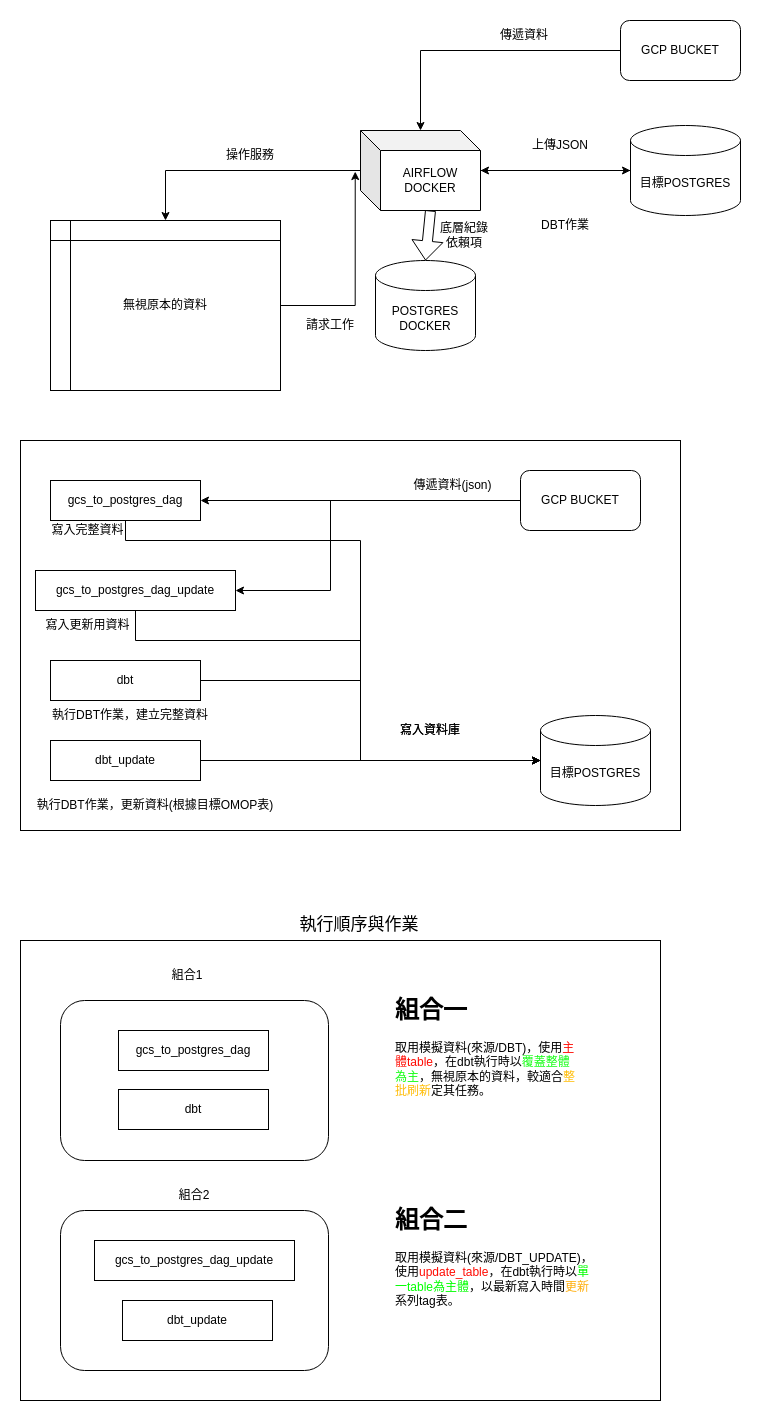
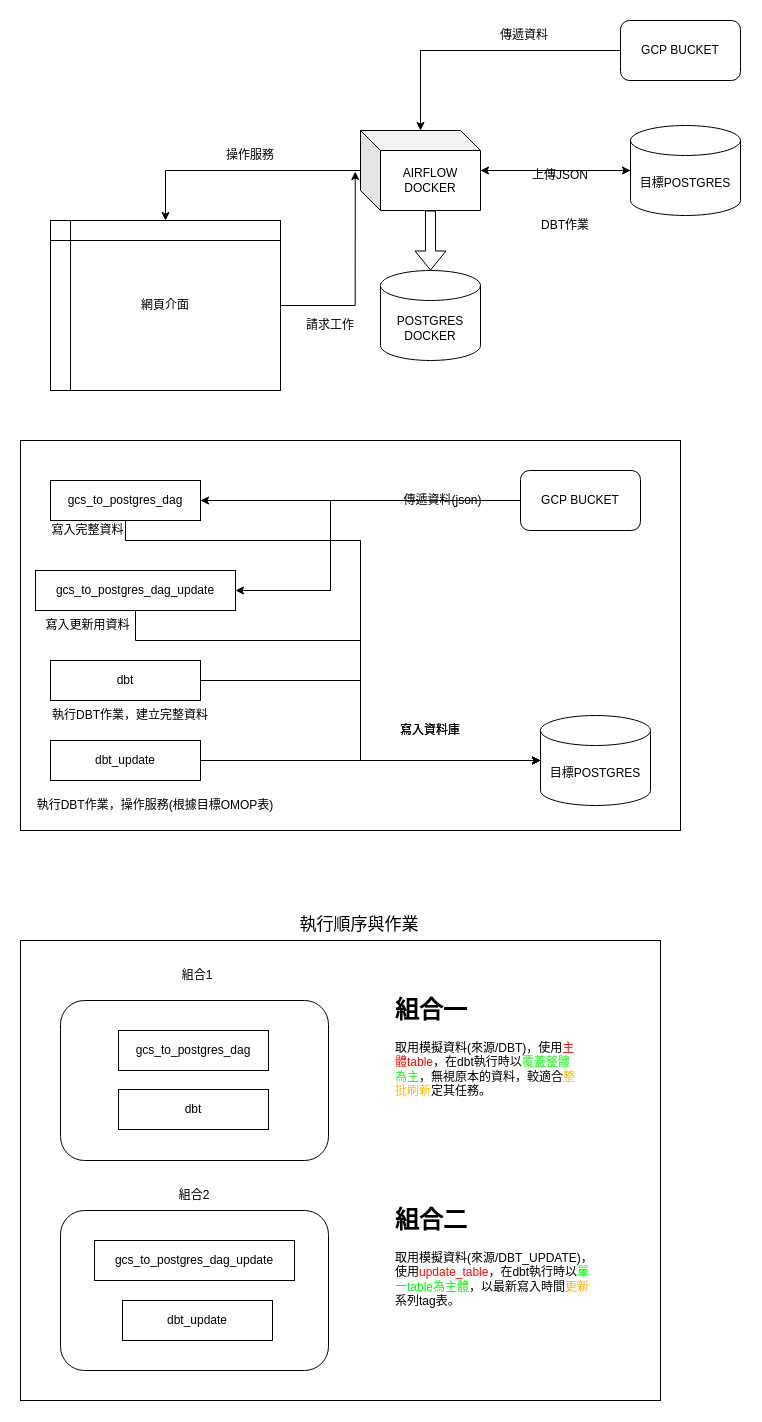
(561, 146) -> (561, 176)
(465, 236) -> none
(166, 306) -> (166, 306)
(426, 306) -> (431, 316)
(453, 486) -> (443, 501)
(156, 806) -> (156, 806)
(188, 976) -> (198, 976)
